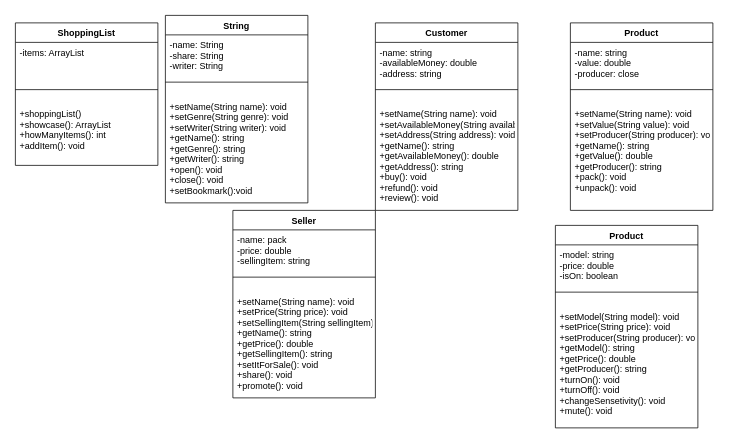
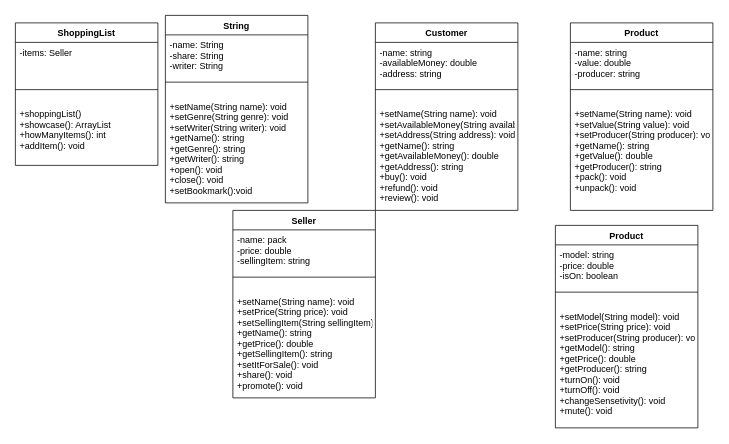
(58, 53) -> (49, 53)
(604, 53) -> (604, 53)
